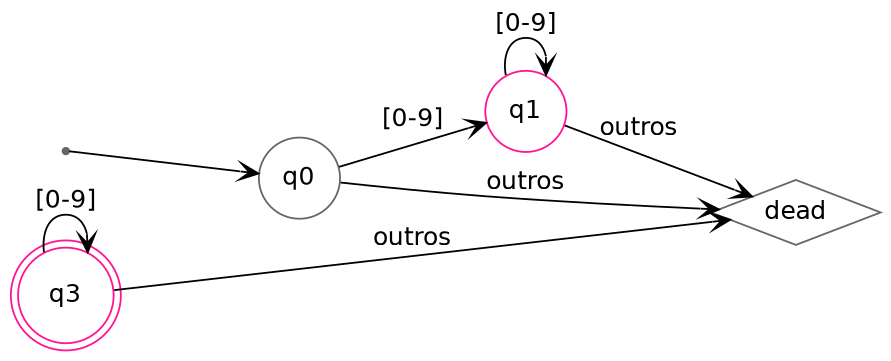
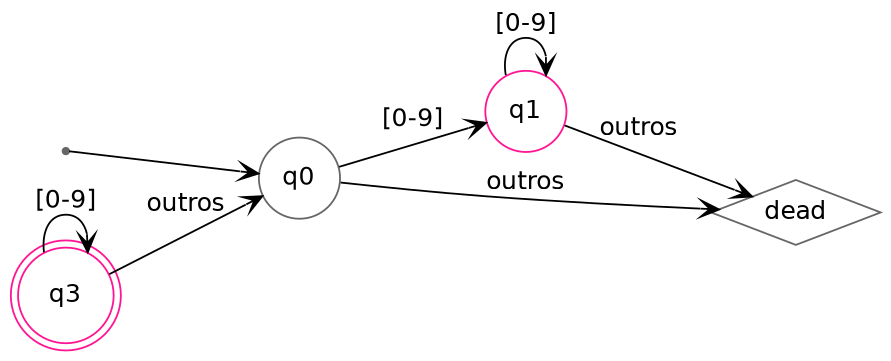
(413, 256) -> (178, 239)
